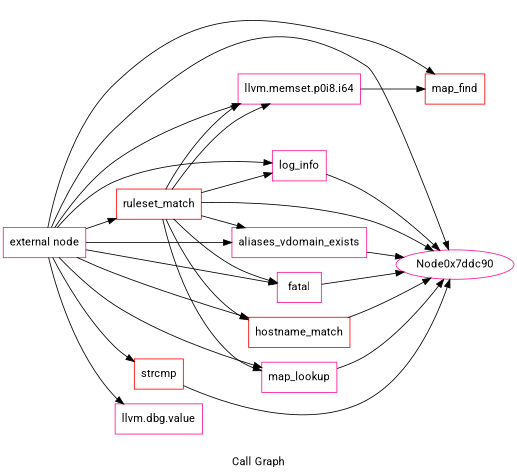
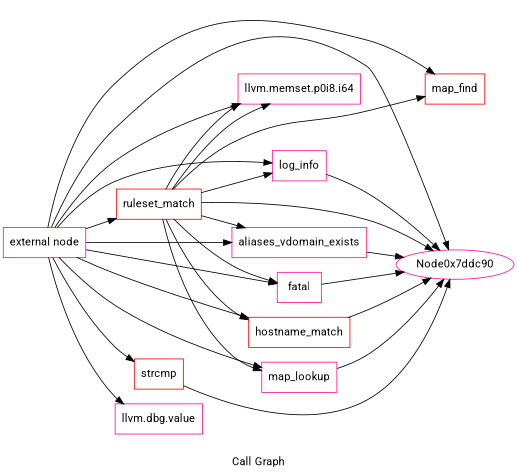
(389, 89) -> (286, 124)
